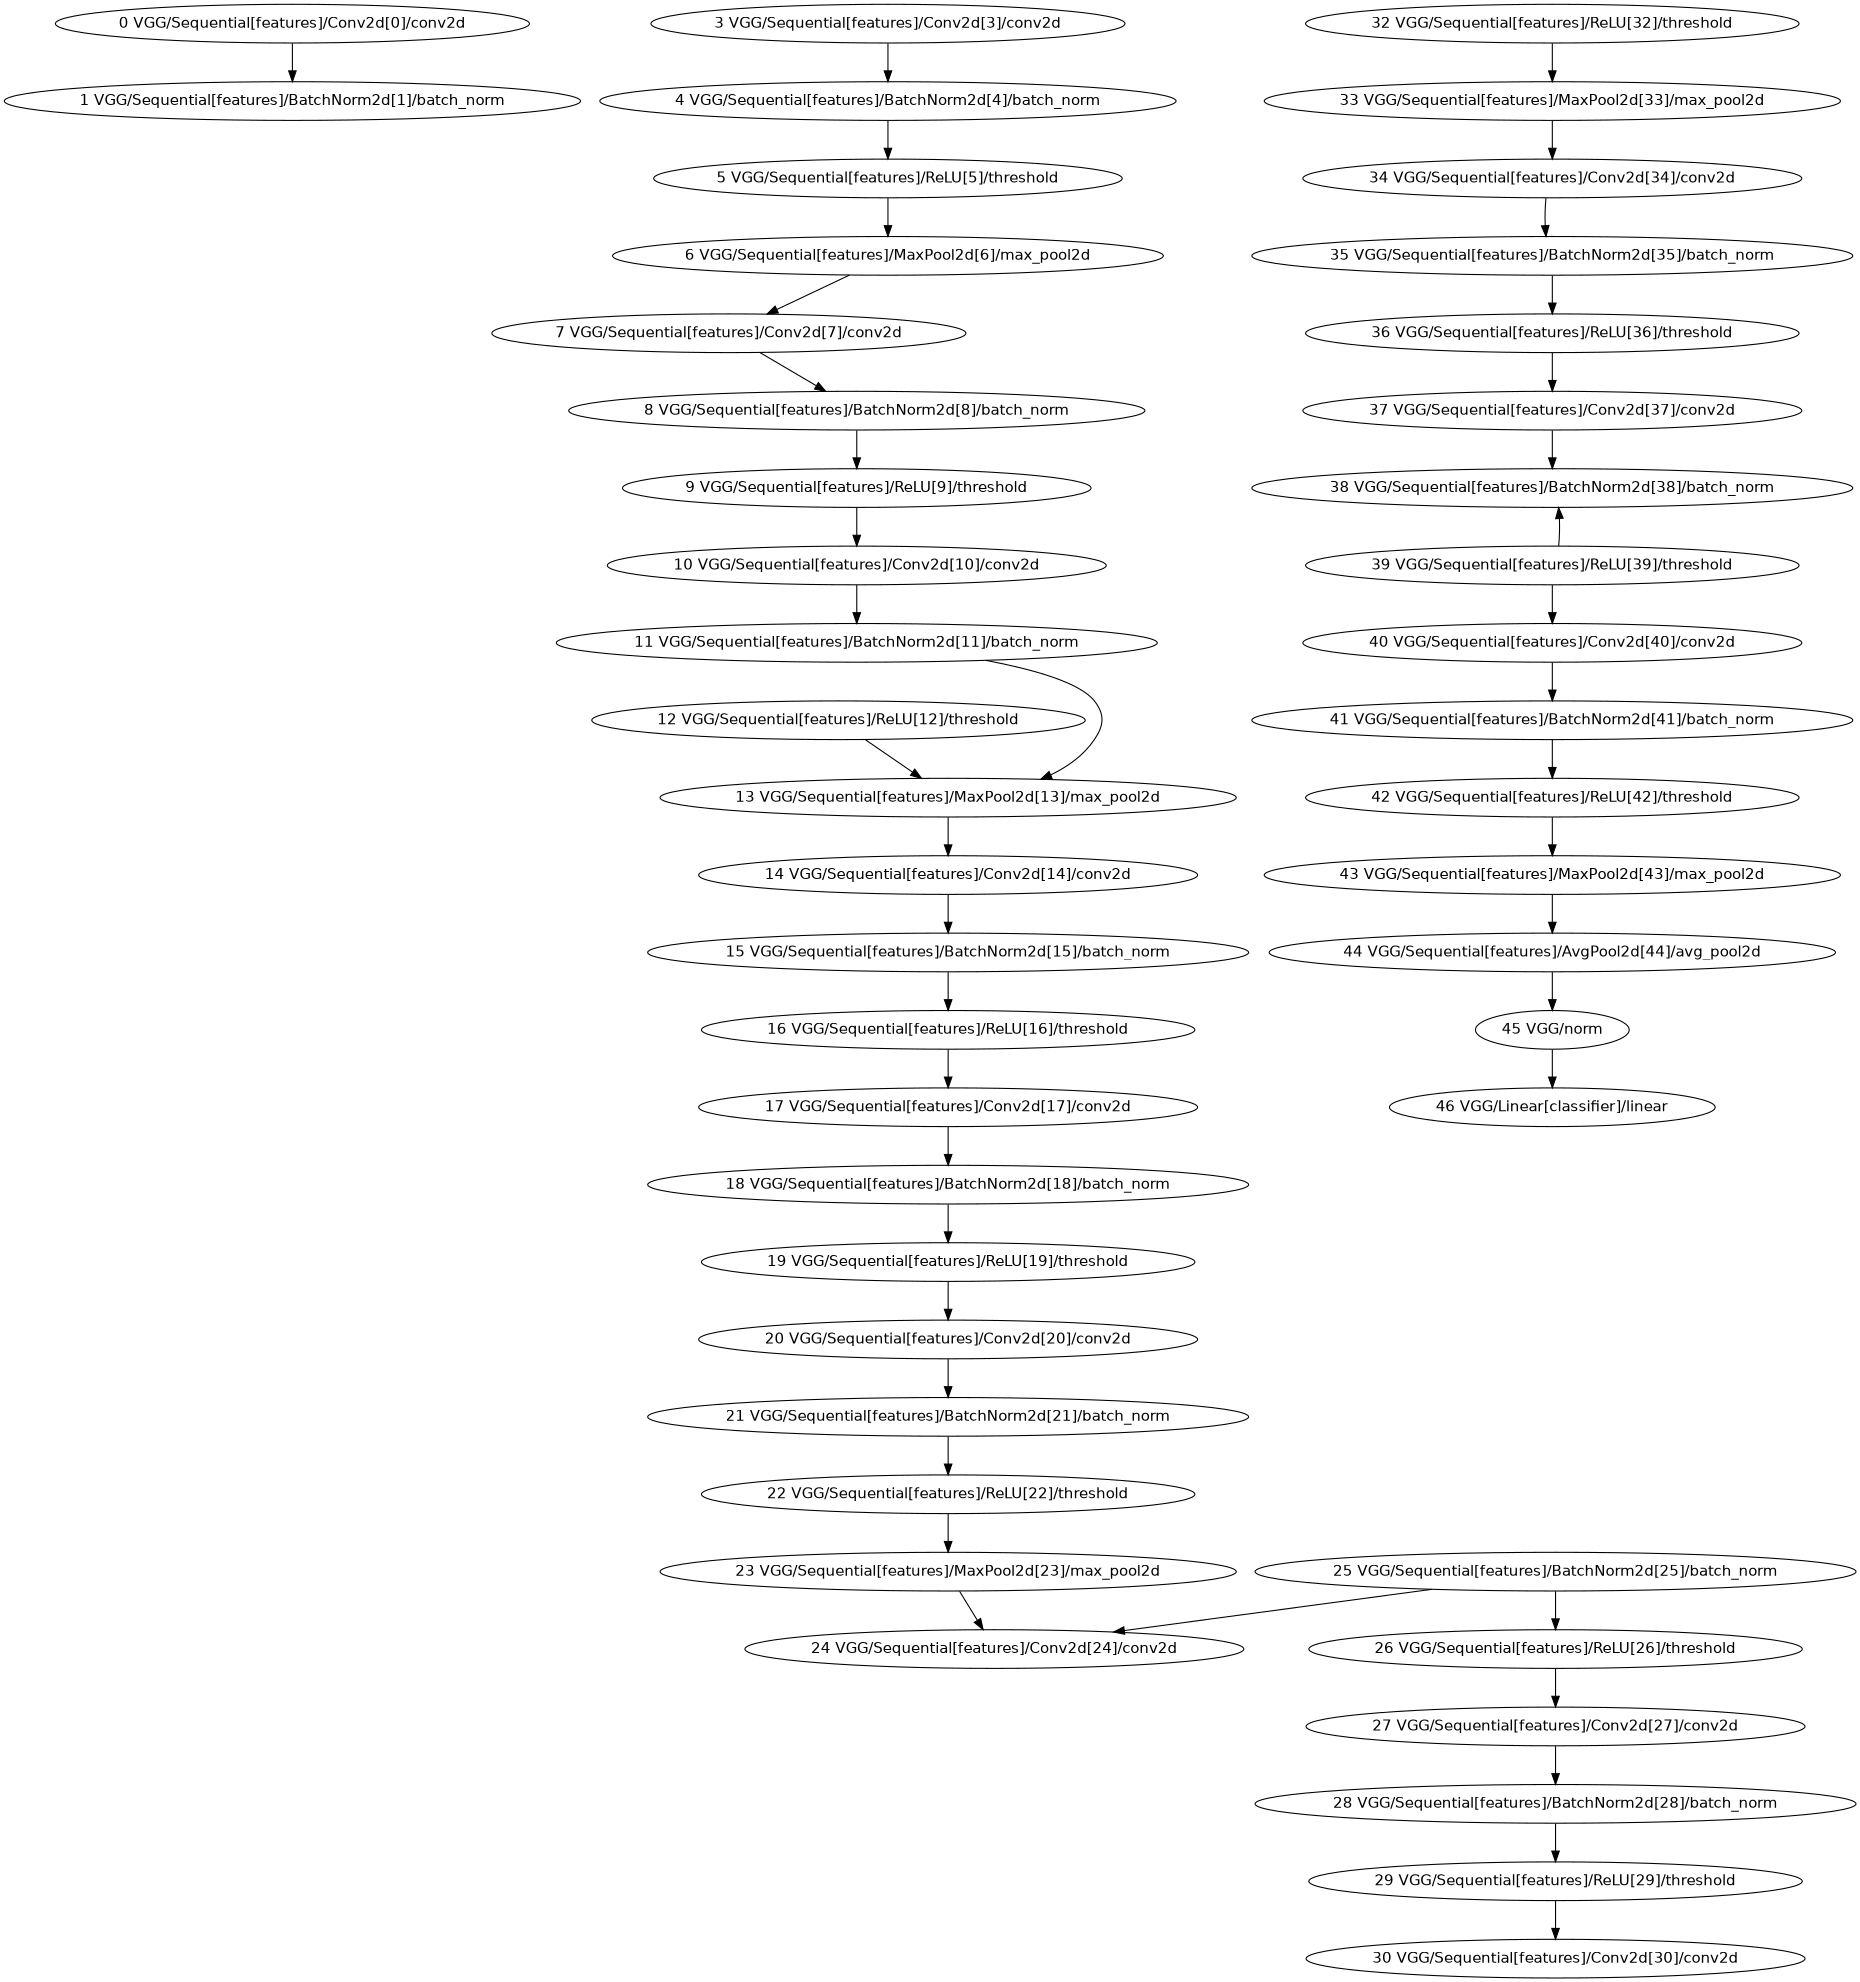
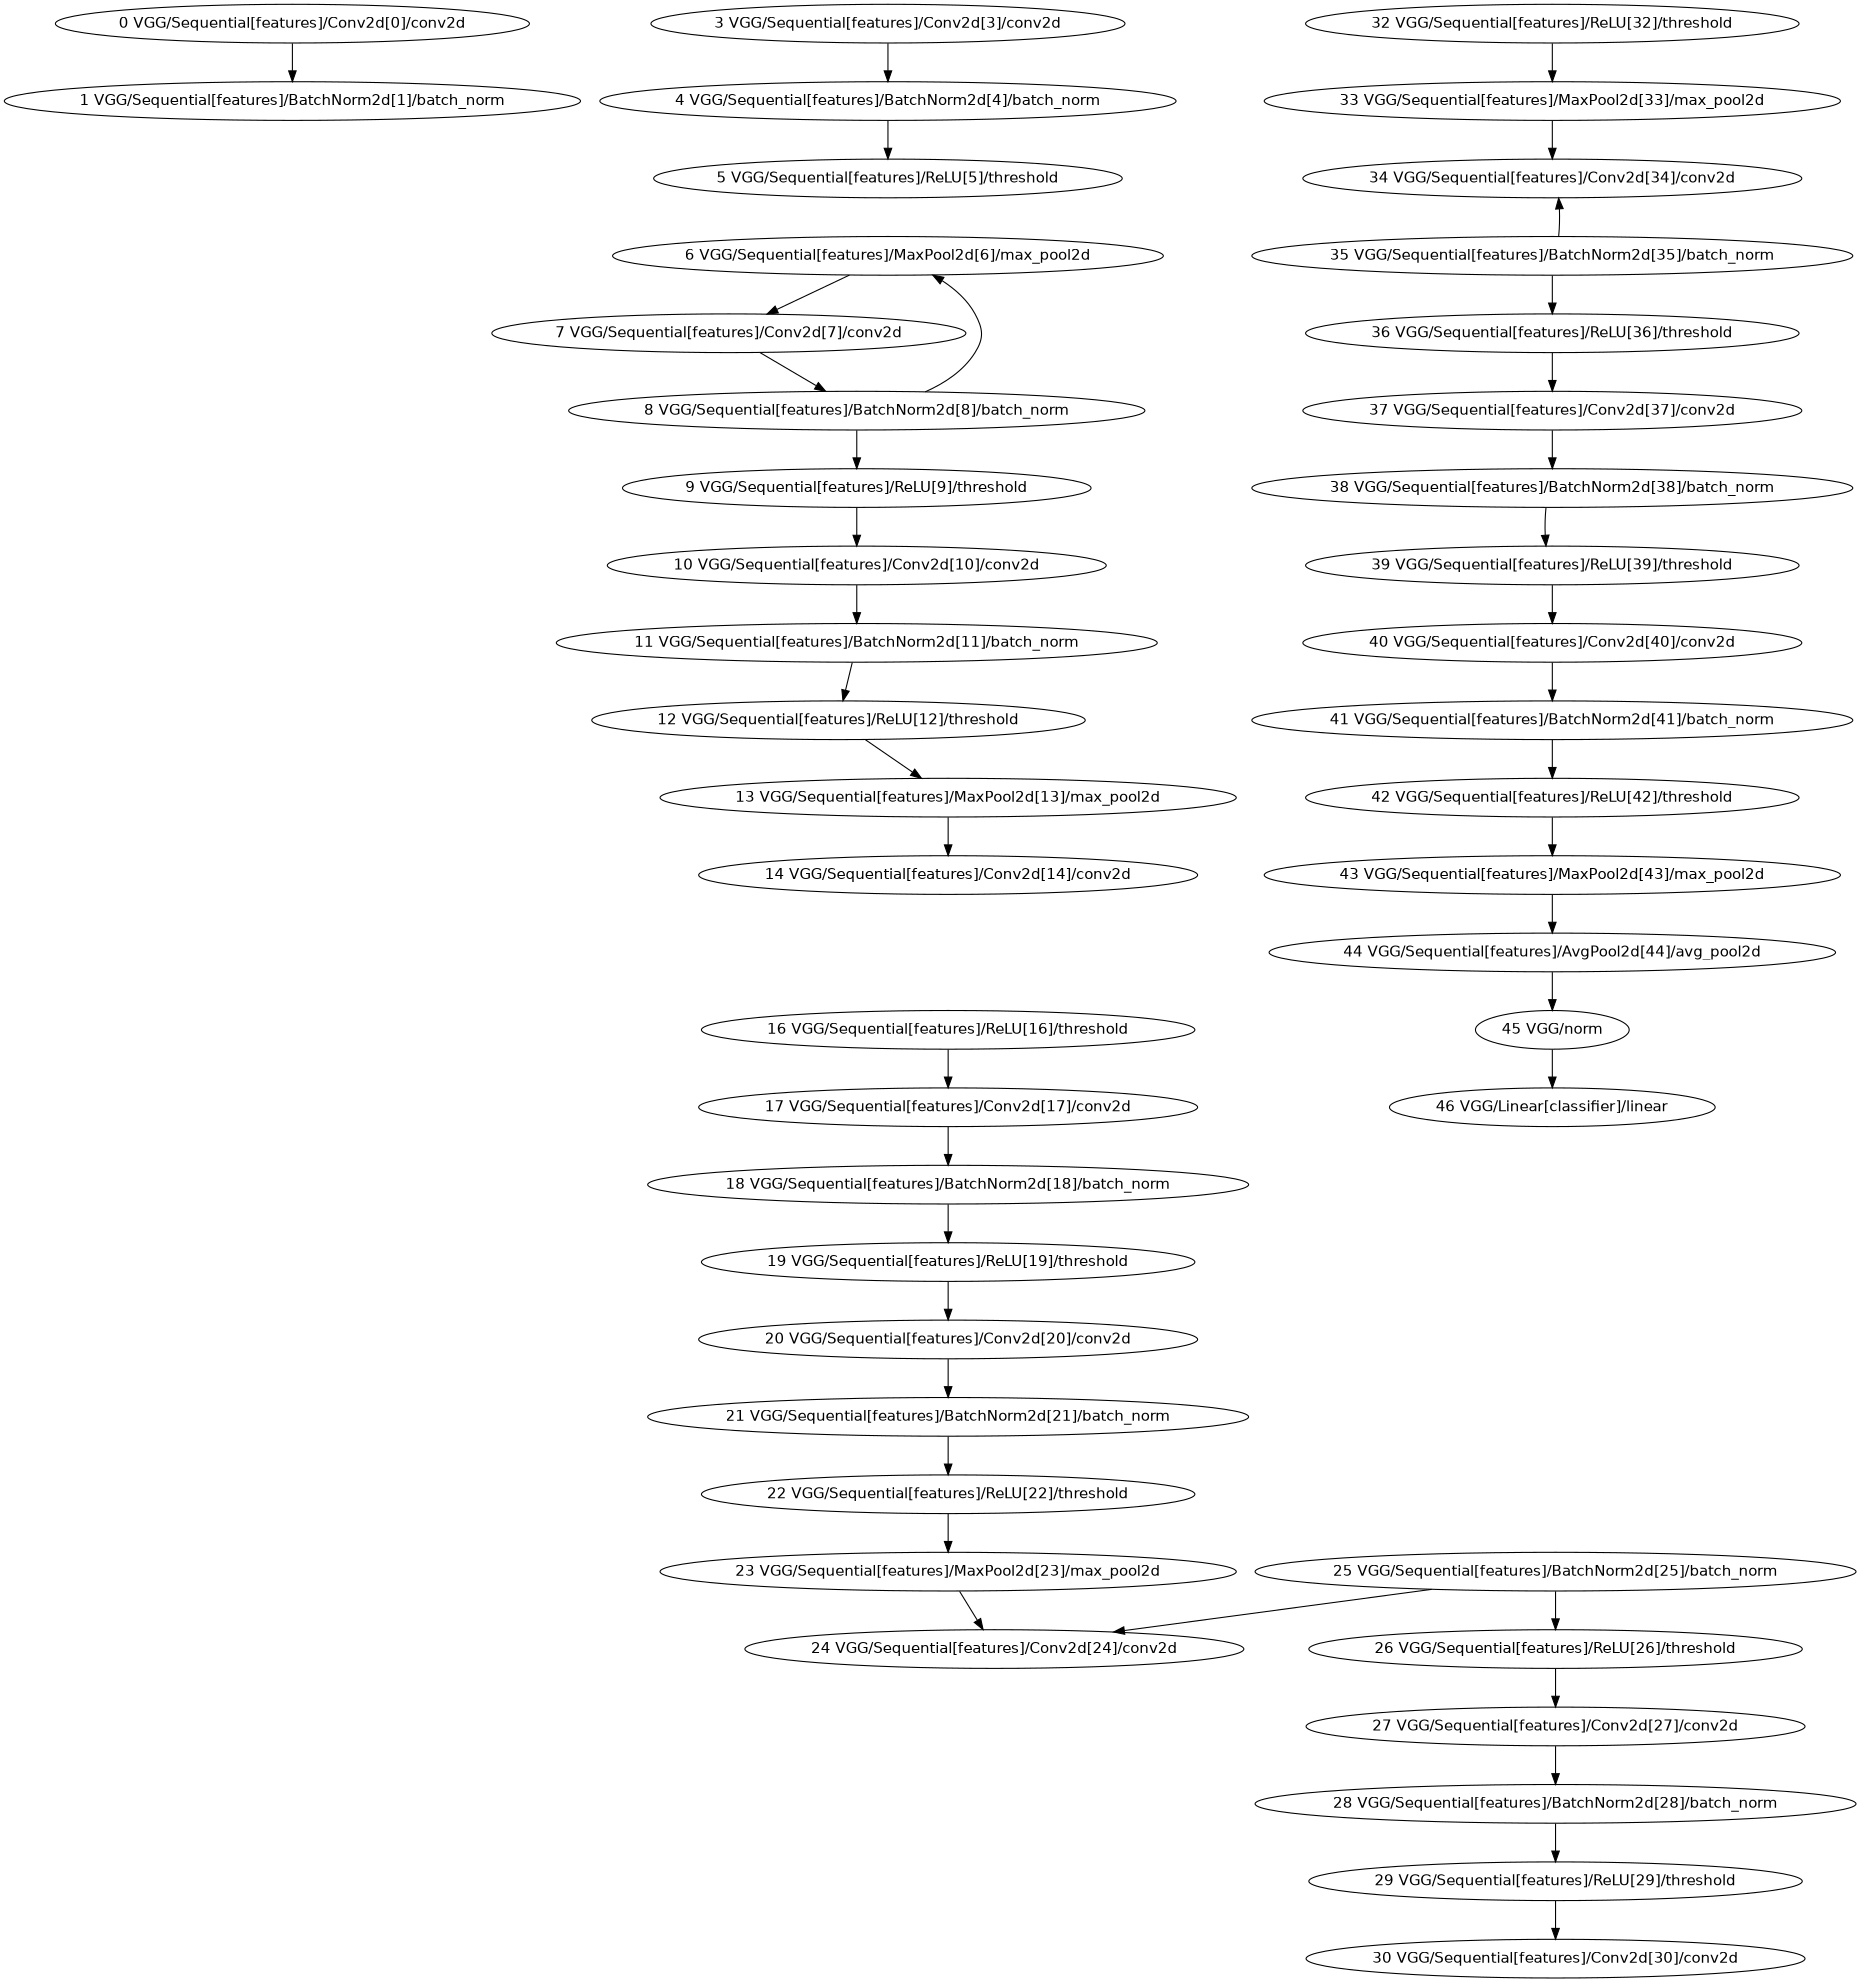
(888, 212) -> (980, 342)
(1545, 212) -> (1559, 223)
(1559, 532) -> (1545, 521)
(1088, 694) -> (849, 676)
(948, 952) -> none
